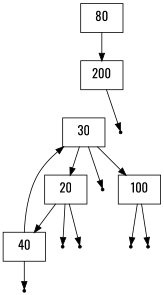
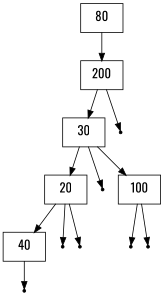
(32, 188) -> (94, 100)
